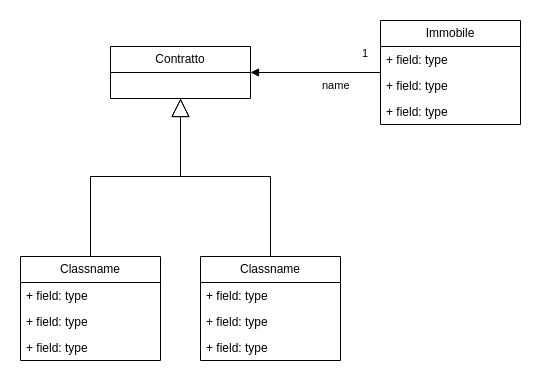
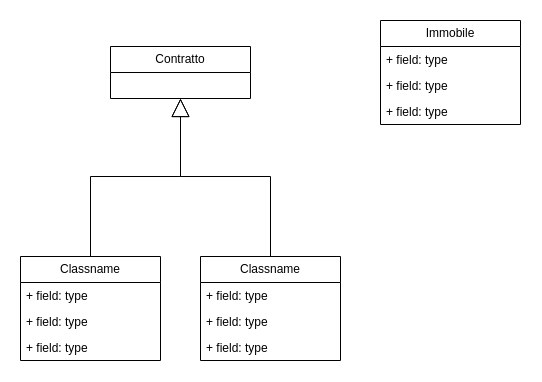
(320, 73) -> none
